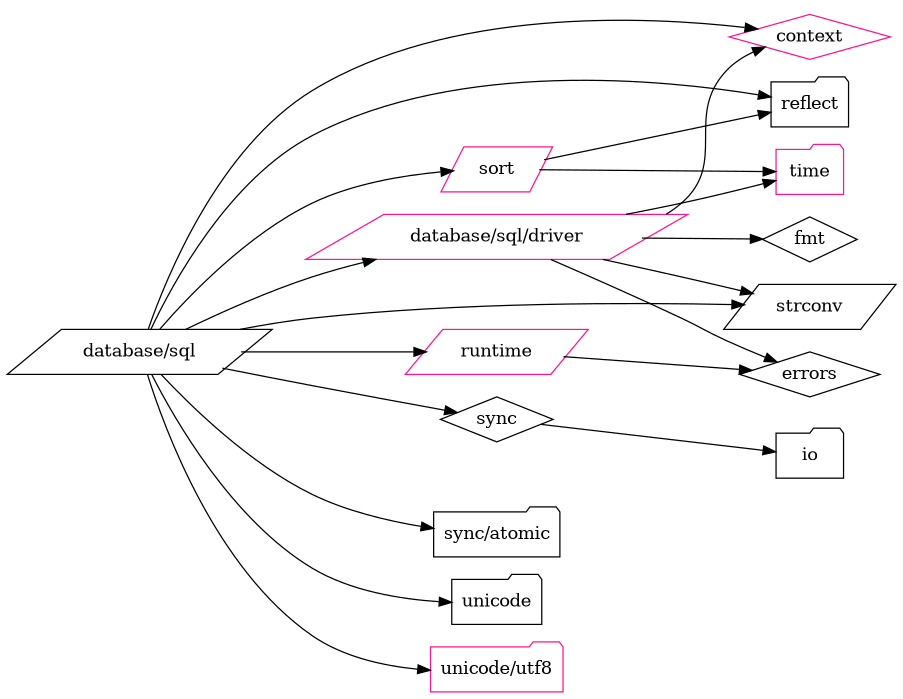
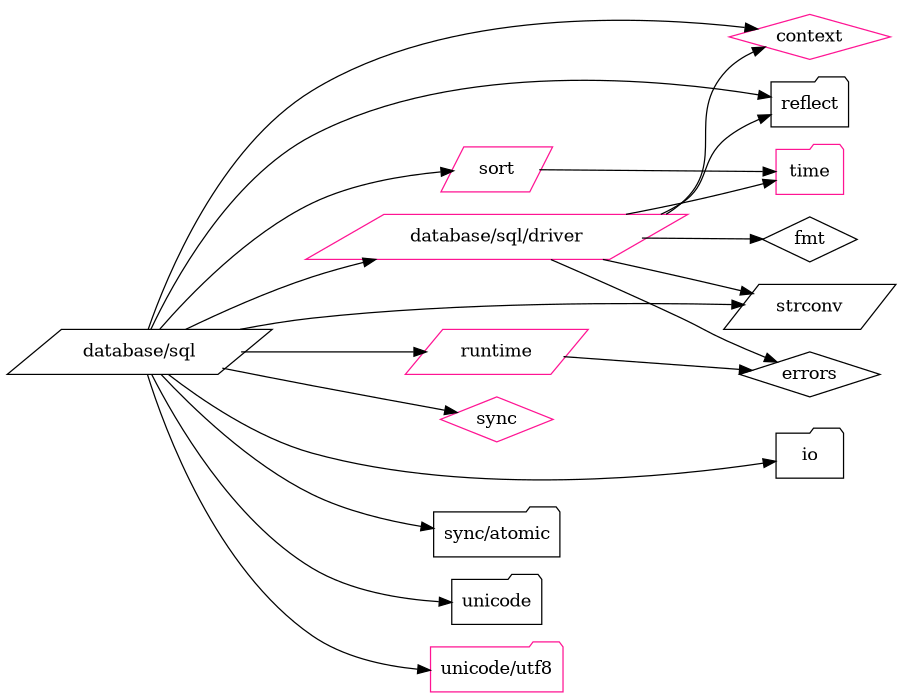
(651, 137) -> (714, 152)
(497, 419) -> (497, 419)
(652, 437) -> (455, 476)
